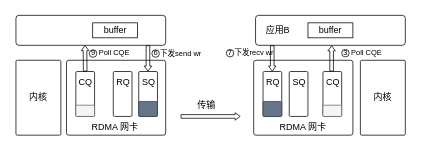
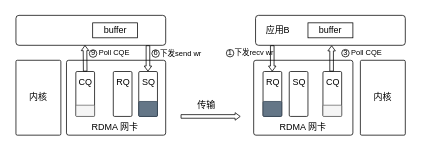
(230, 53) -> (230, 53)
